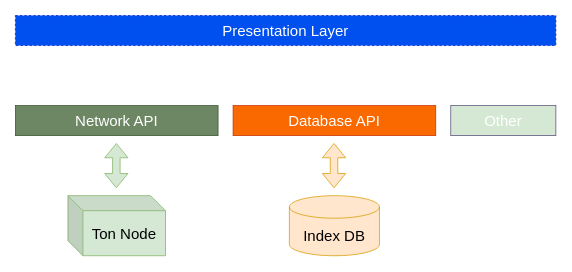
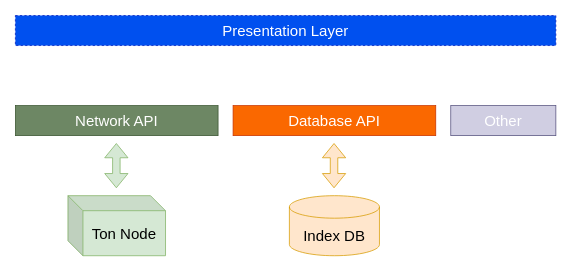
(503, 120) -> (503, 120)
